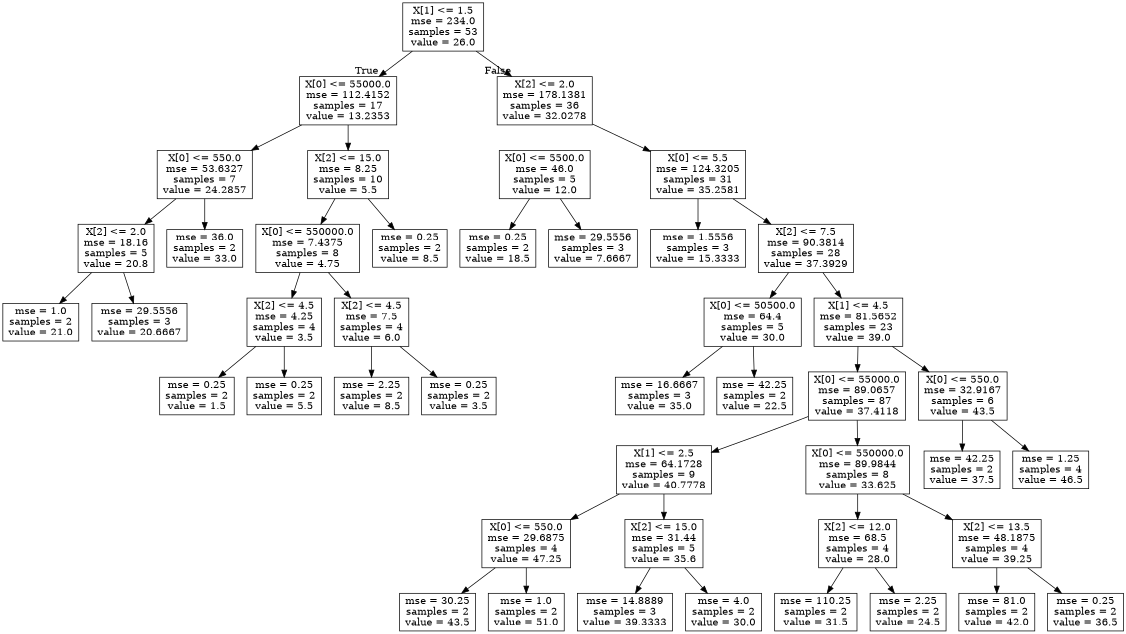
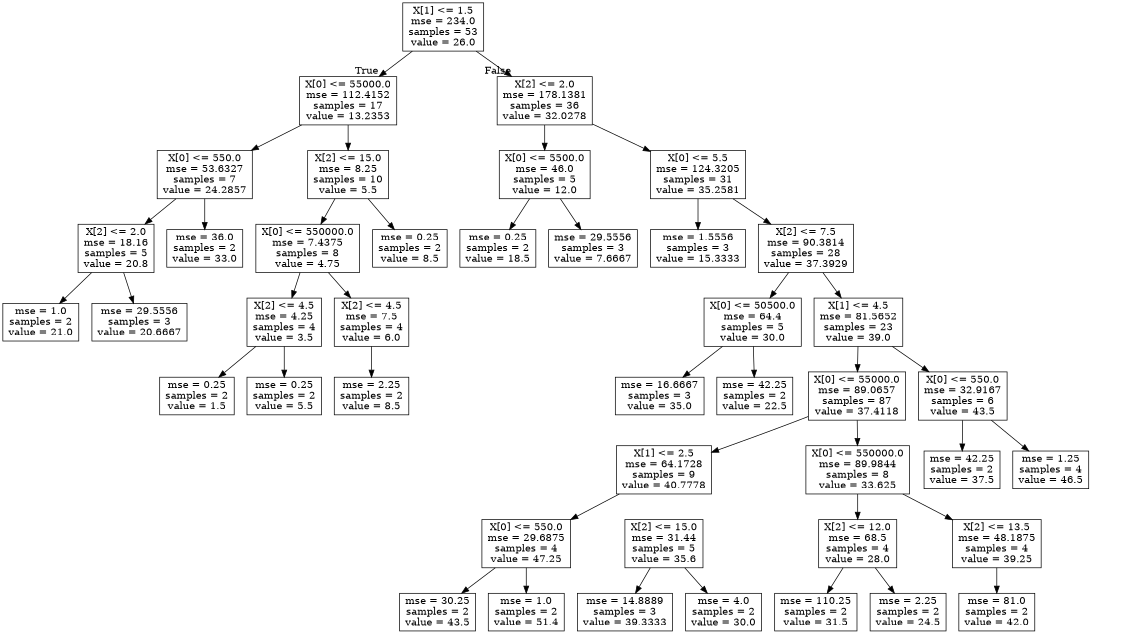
none -> (545, 134)
(459, 396) -> none
(664, 503) -> none
(526, 612) -> (526, 612)
(1086, 612) -> none
